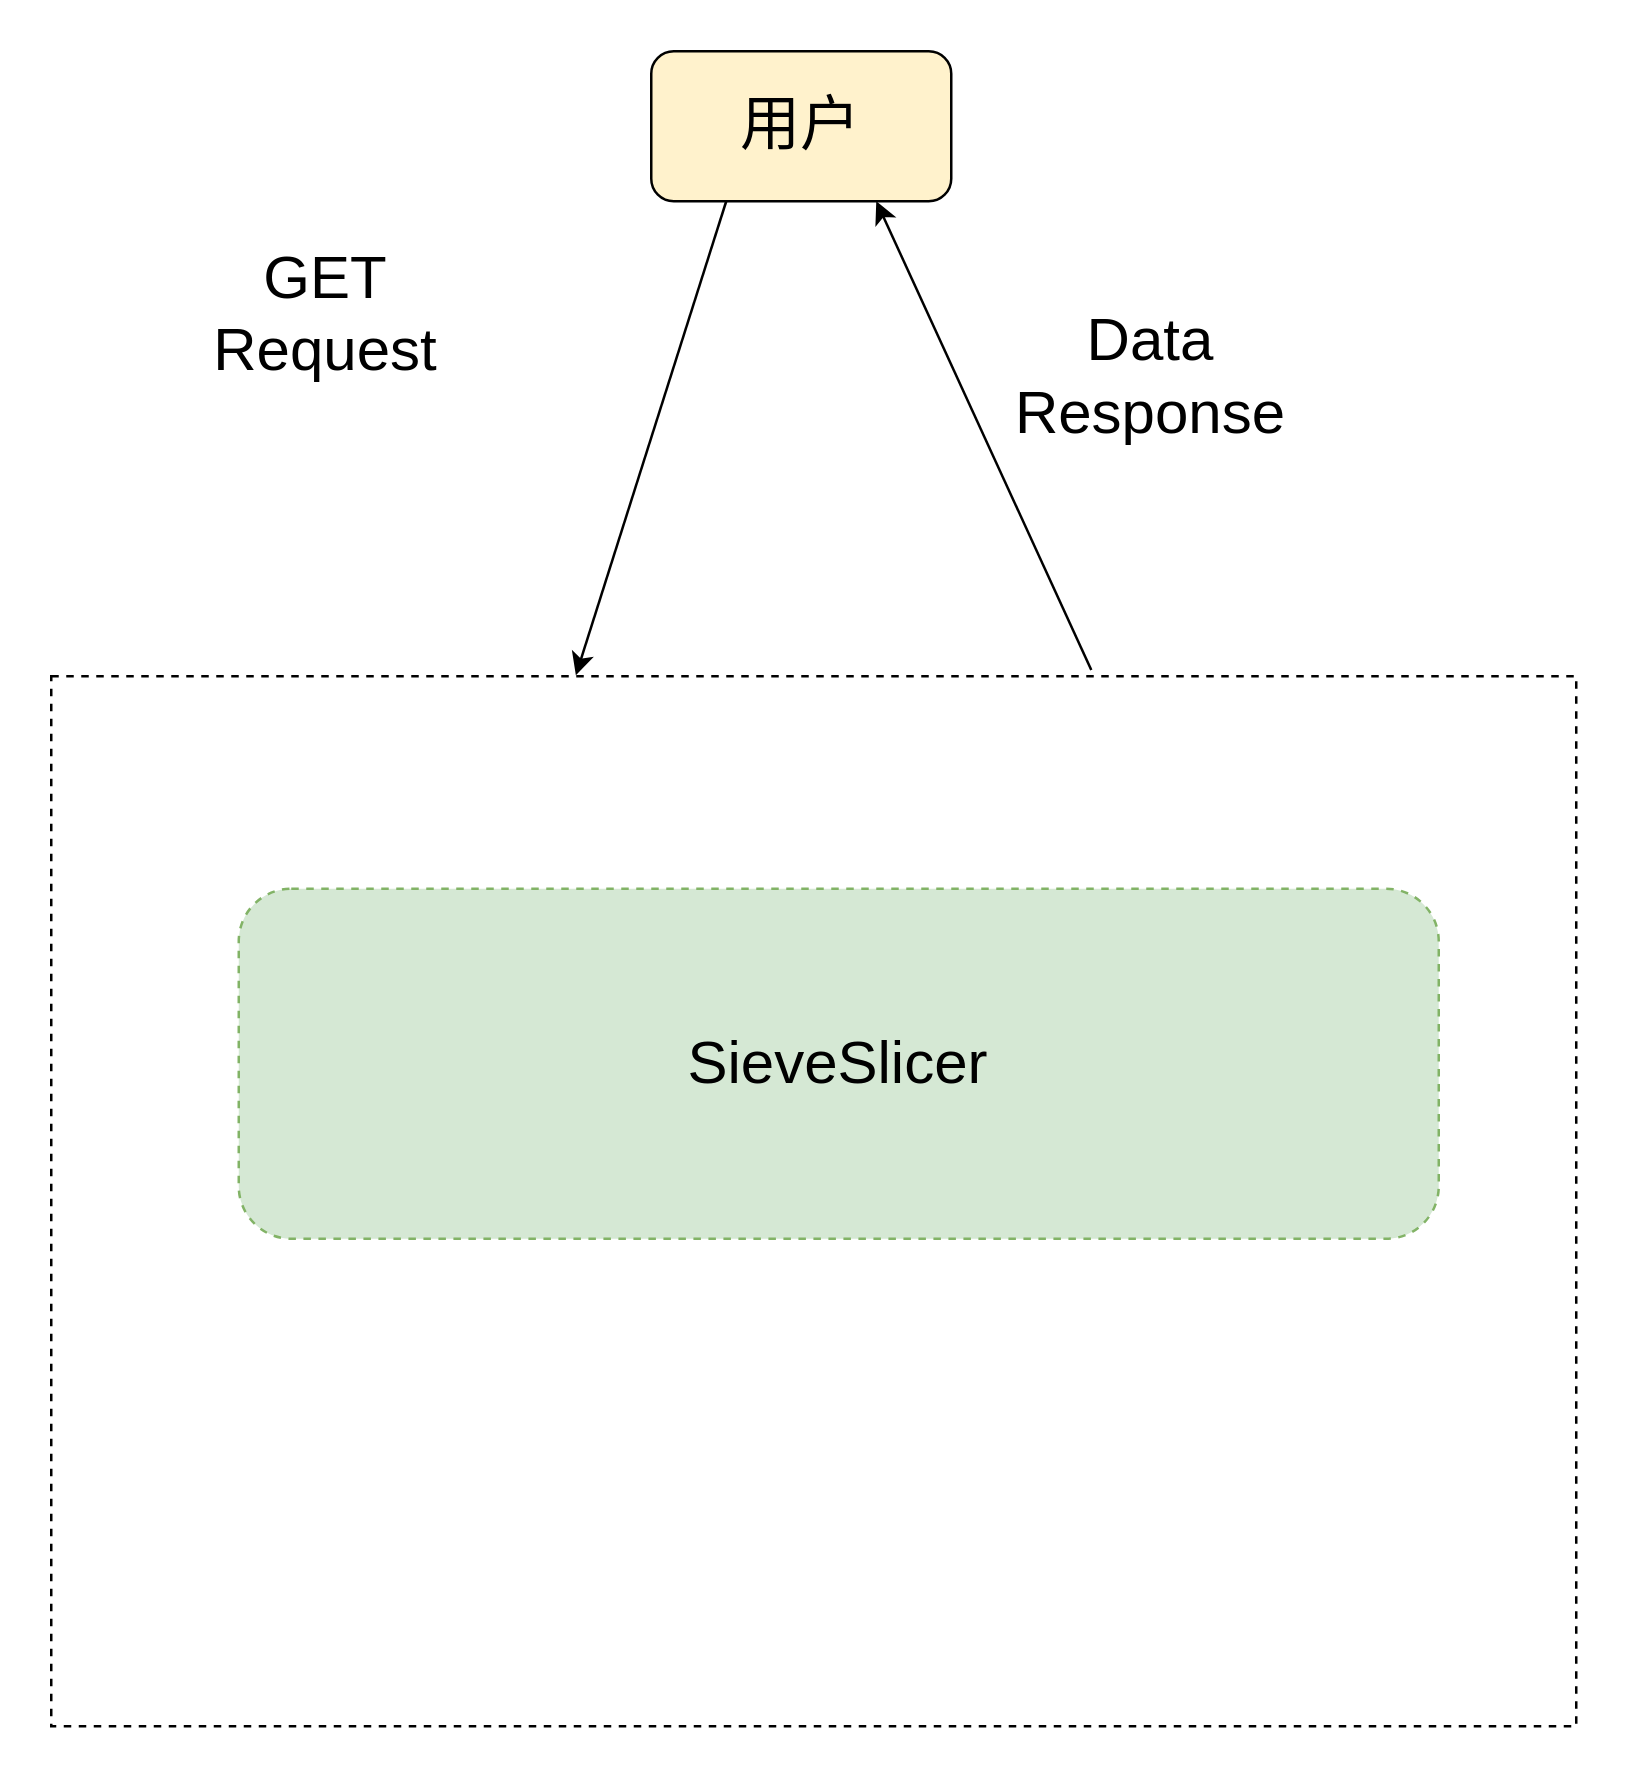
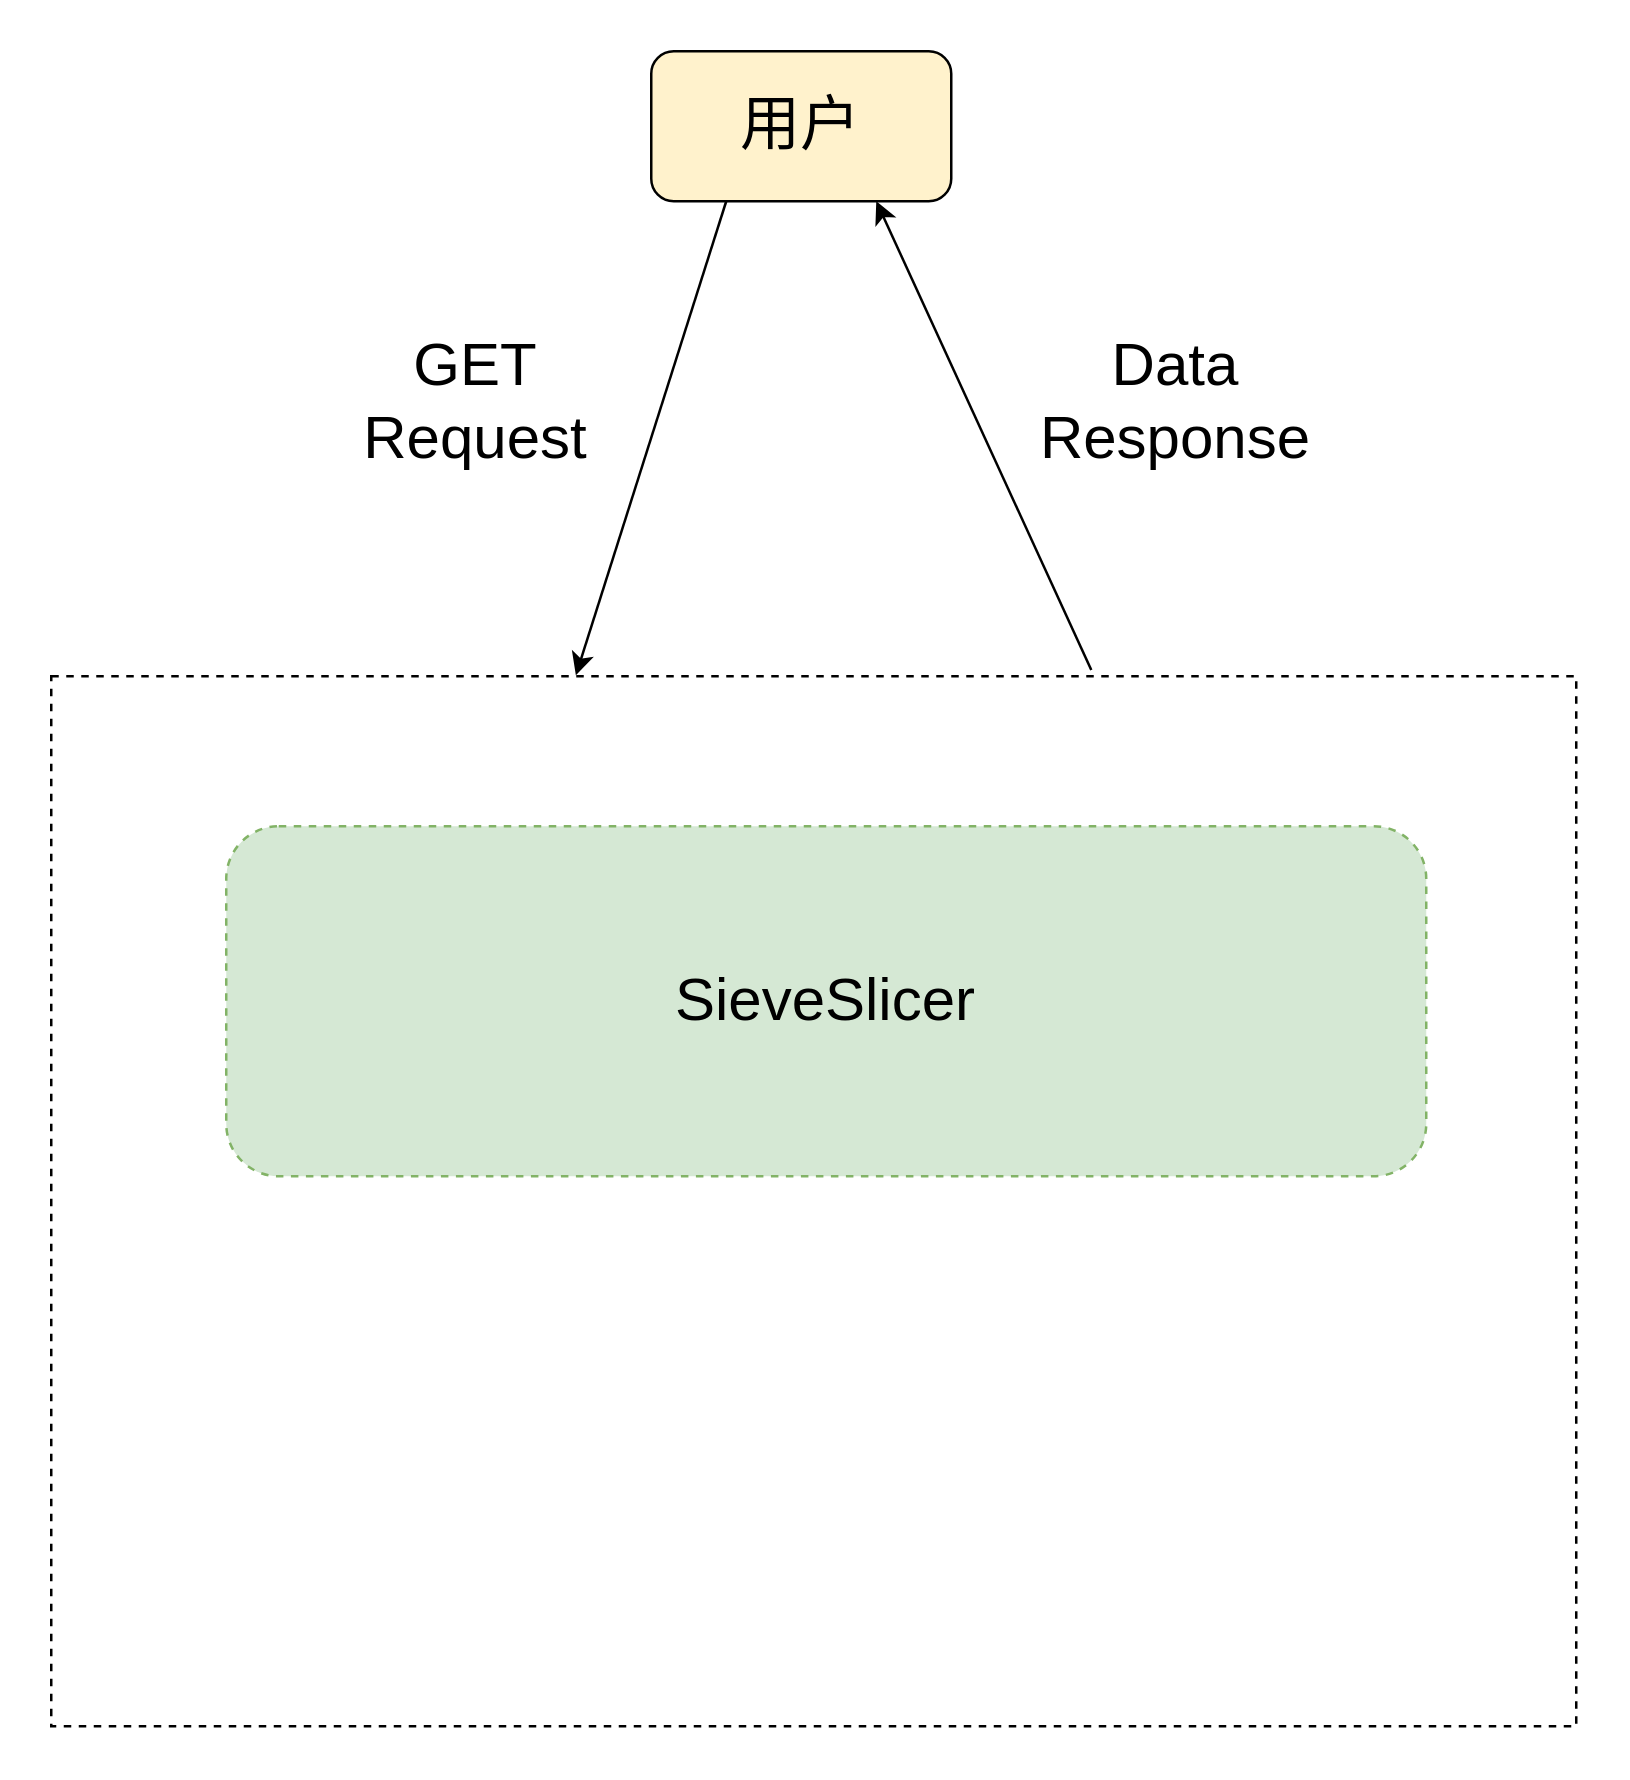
(326, 314) -> (476, 401)
(1151, 376) -> (1176, 401)
(839, 1064) -> (826, 1001)
